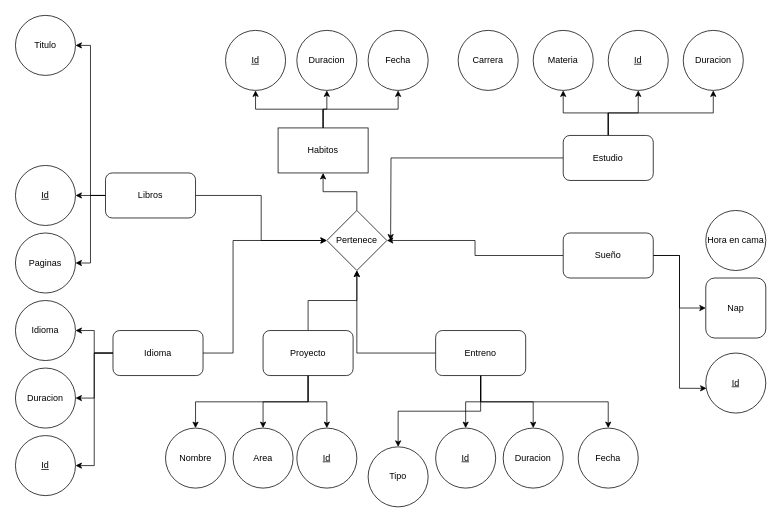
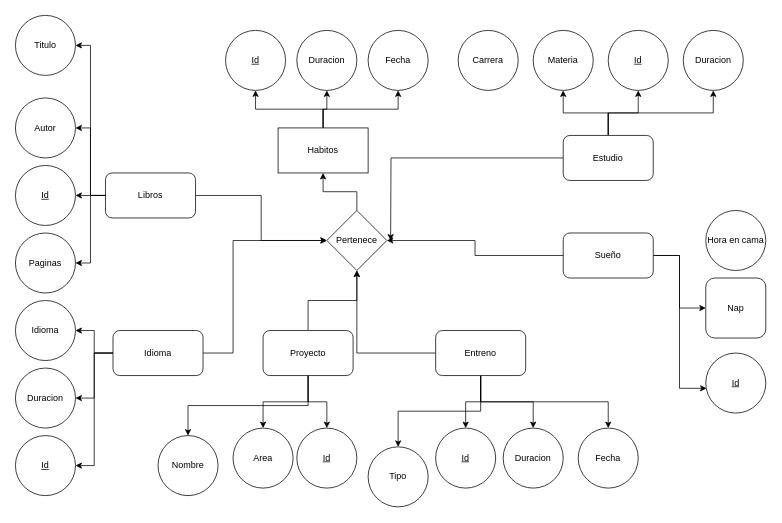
none -> (45, 128)
none -> (82, 128)
(195, 458) -> (188, 465)
